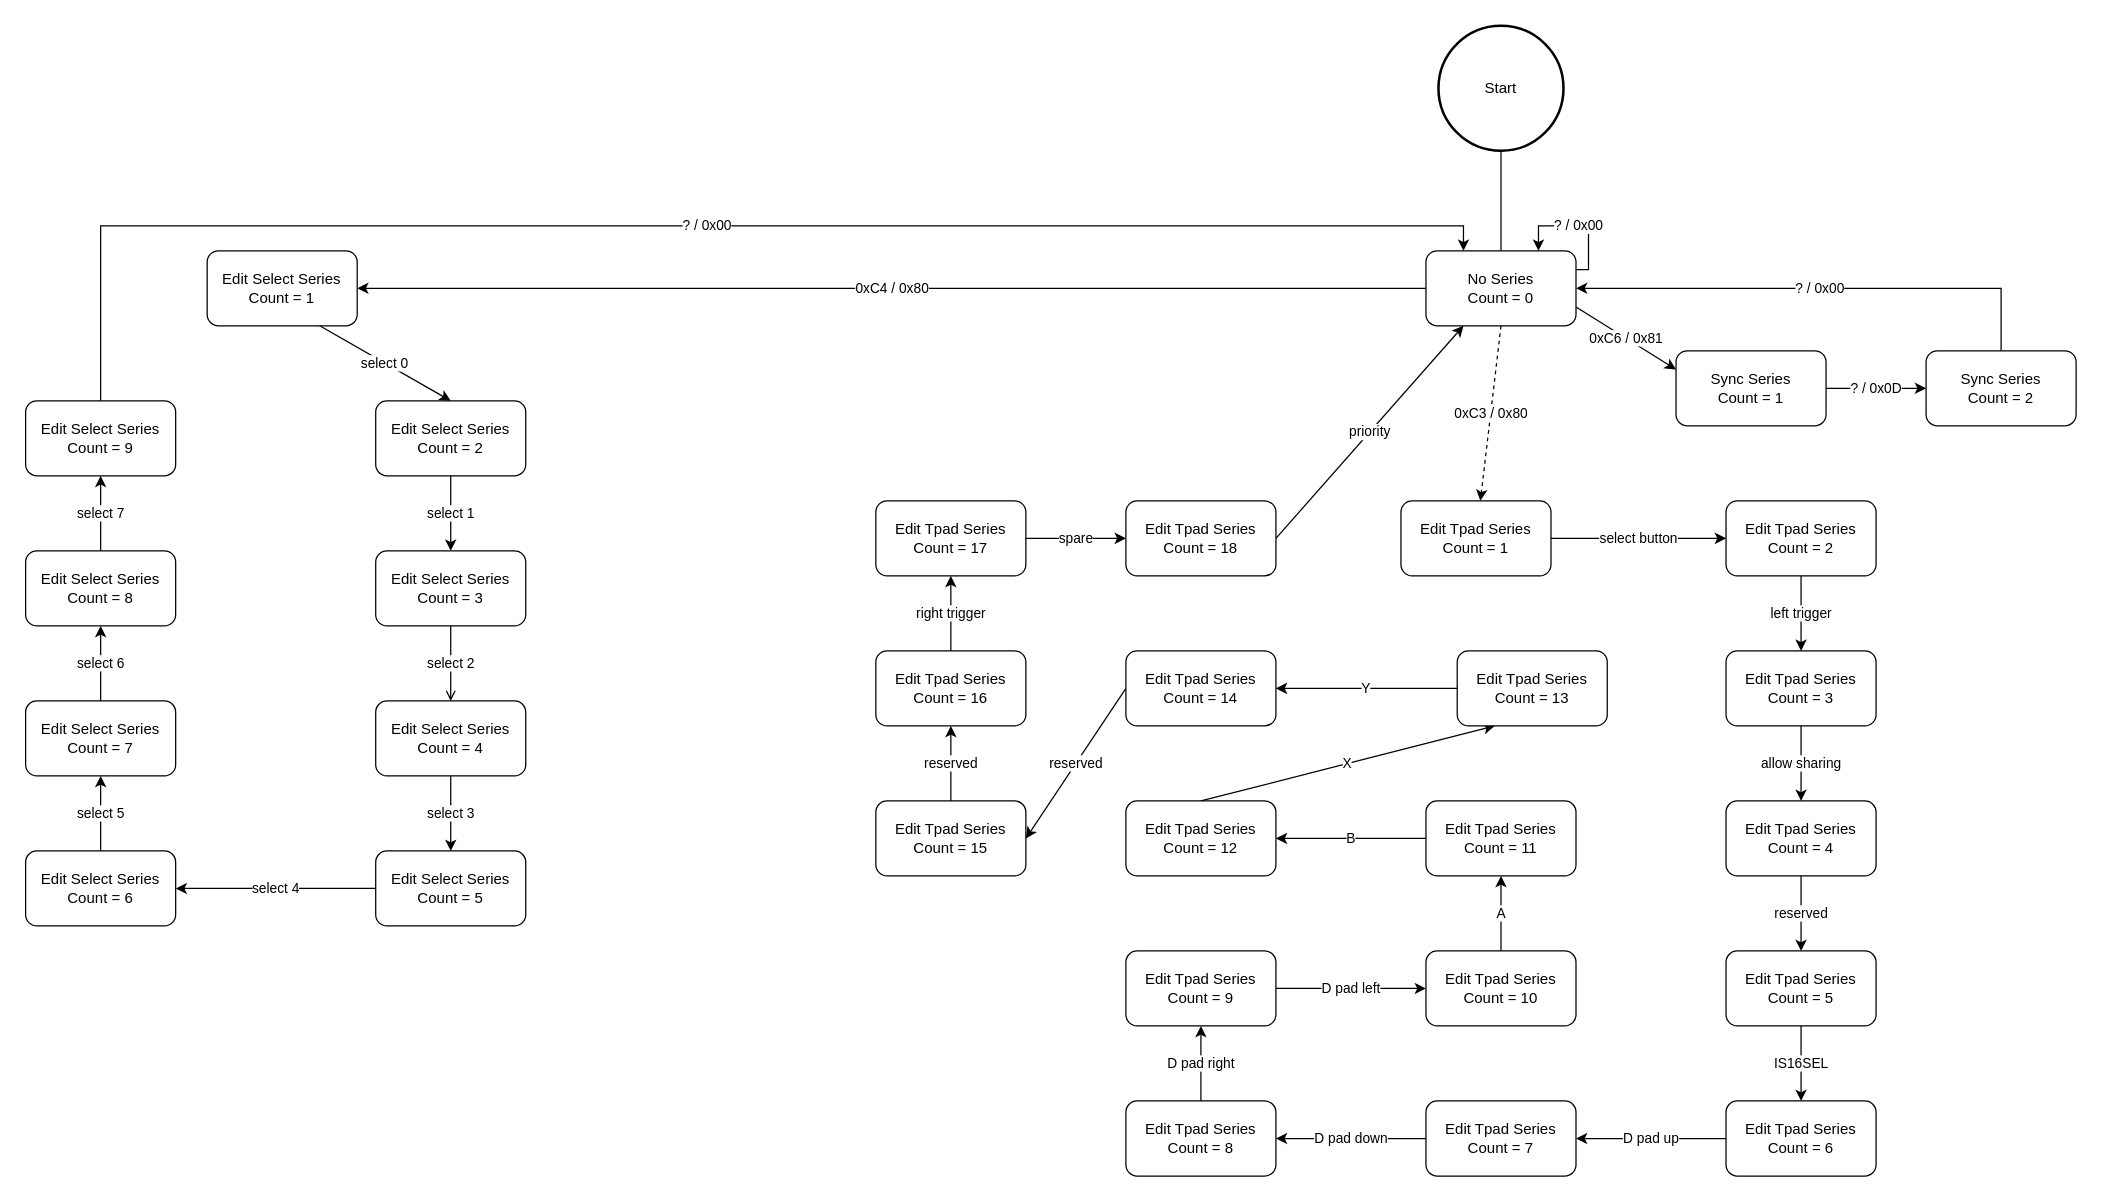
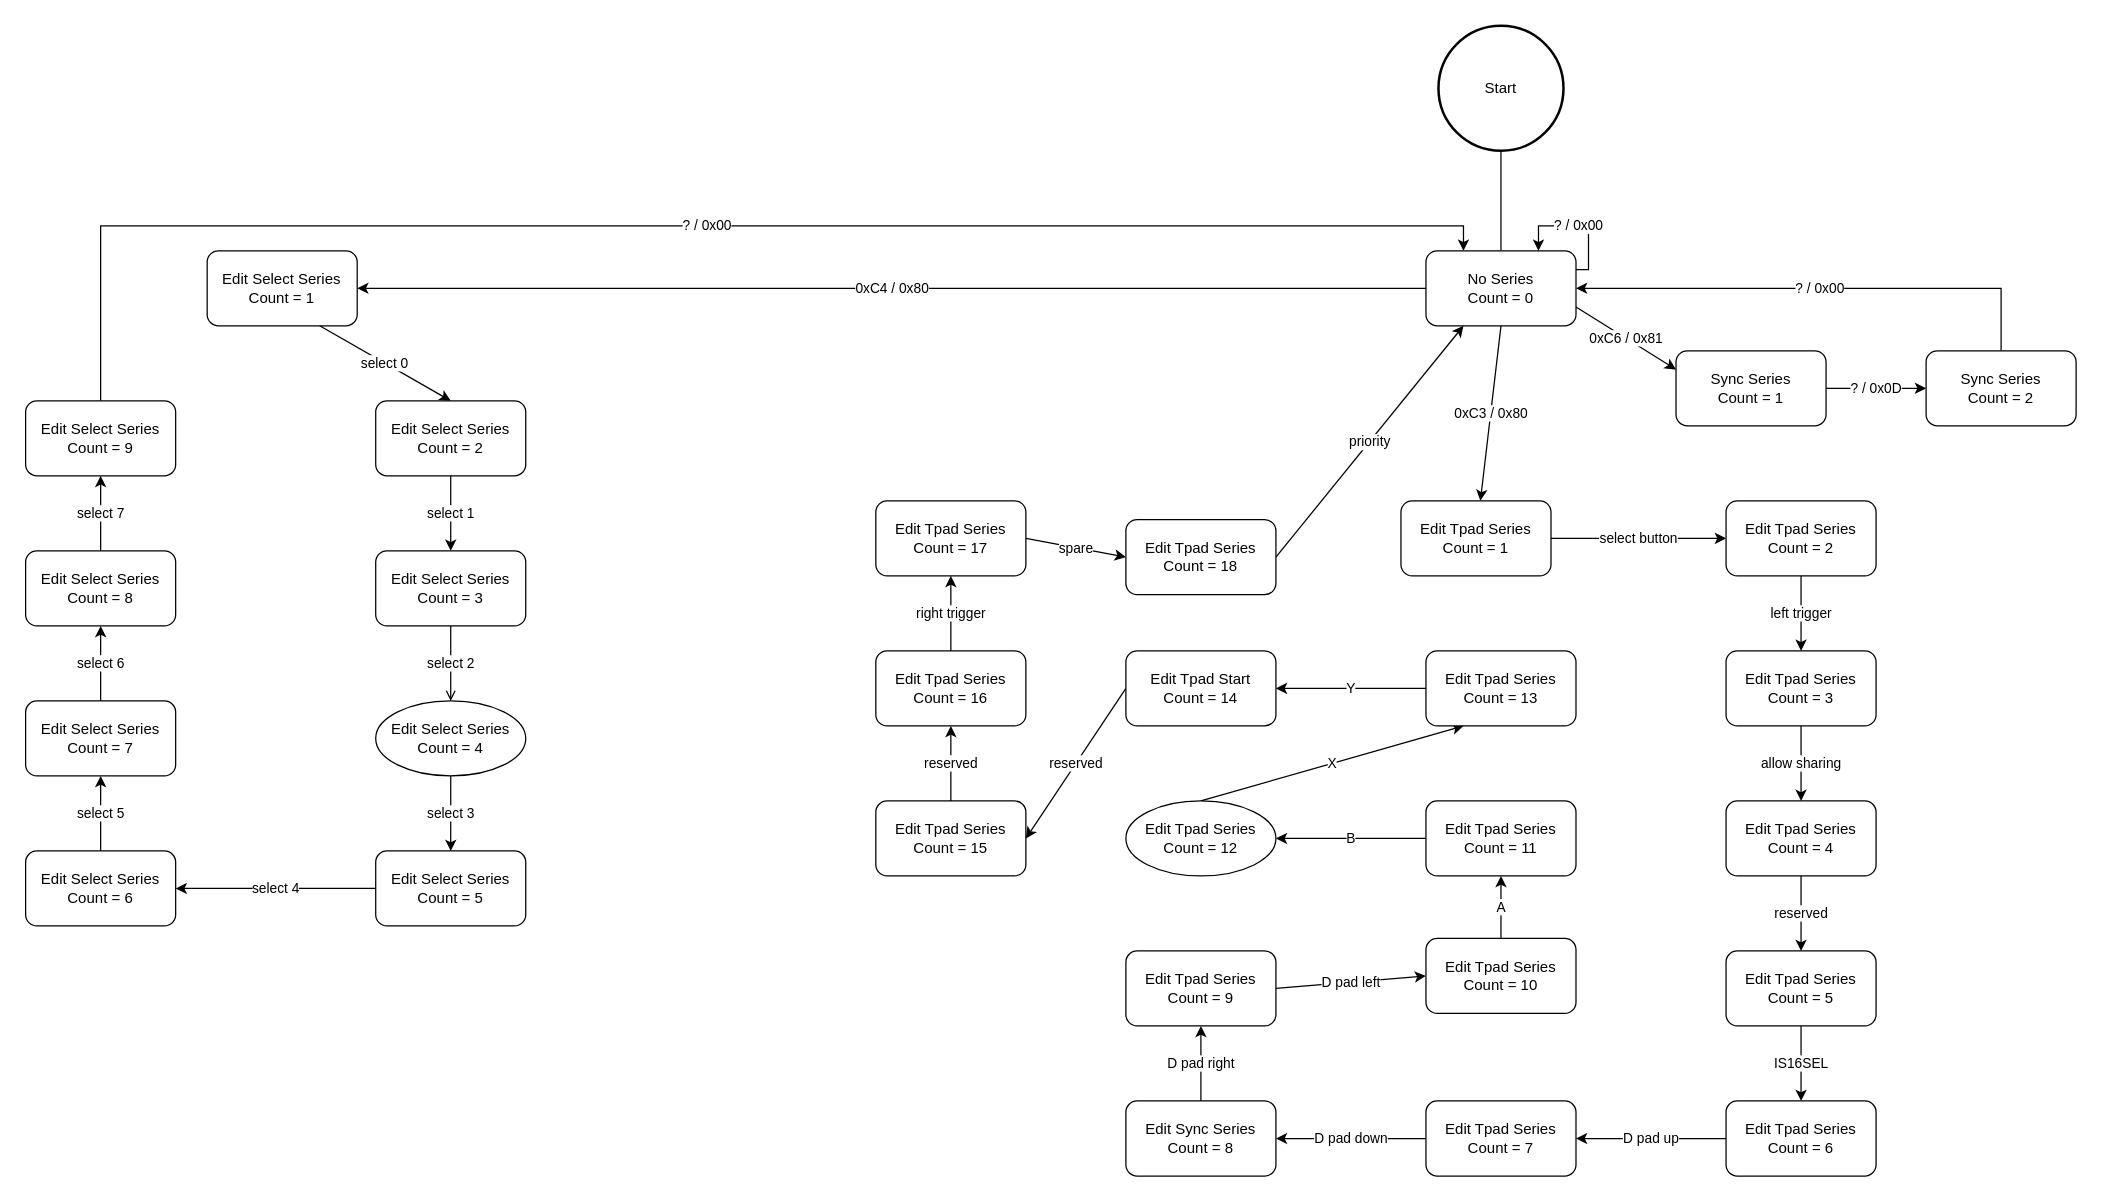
(1496, 366) -> (1496, 366)
(1201, 538) -> (1201, 557)
(1201, 688) -> (1201, 688)
(1532, 688) -> (1501, 688)
(451, 738) -> (451, 738)
(1201, 838) -> (1201, 838)
(1501, 988) -> (1501, 976)
(1201, 1138) -> (1201, 1138)
